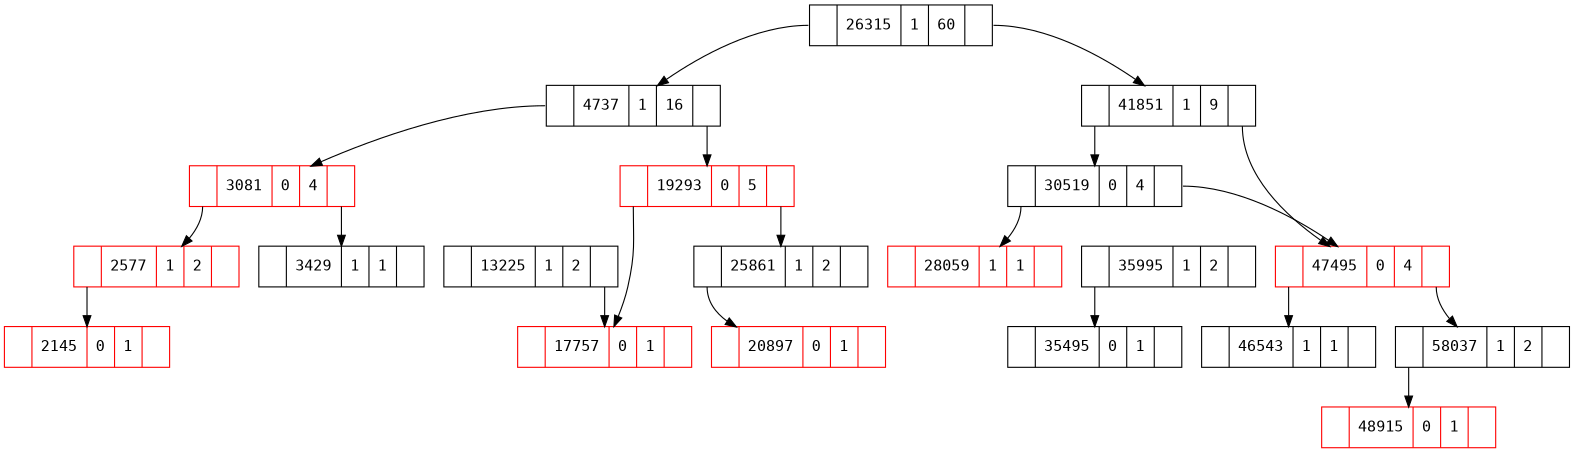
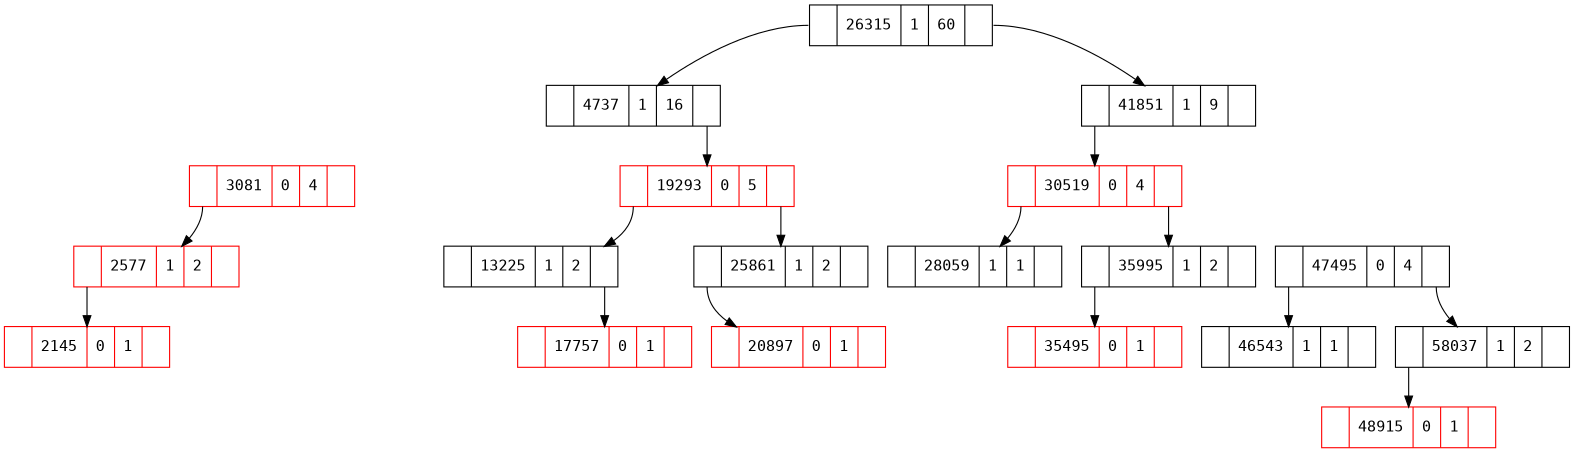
(431, 123) -> none
(1095, 186) -> (1095, 186)
(1268, 192) -> none
(1259, 203) -> (1169, 221)
(632, 262) -> (628, 226)
(341, 267) -> none
(975, 267) -> (975, 267)
(1362, 267) -> (1362, 267)
(1095, 347) -> (1095, 347)
